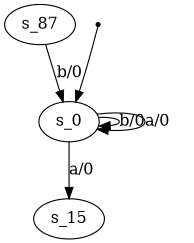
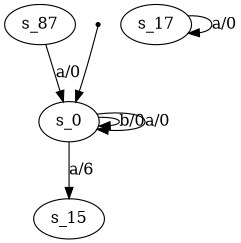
none -> (156, 25)
(70, 73) -> (68, 73)
(81, 170) -> (81, 170)
